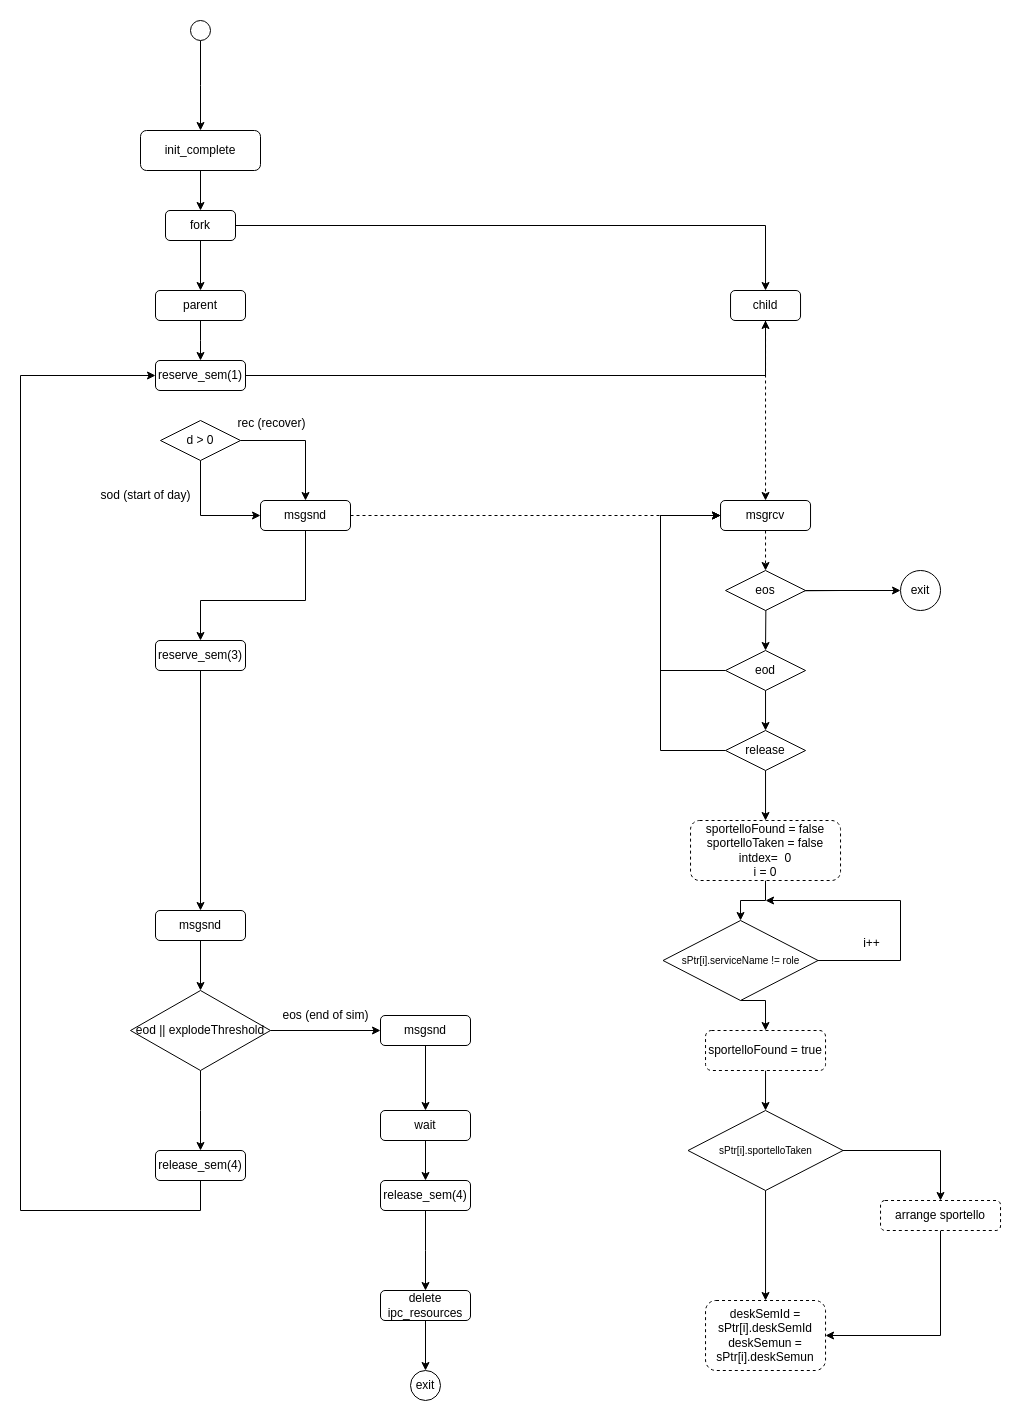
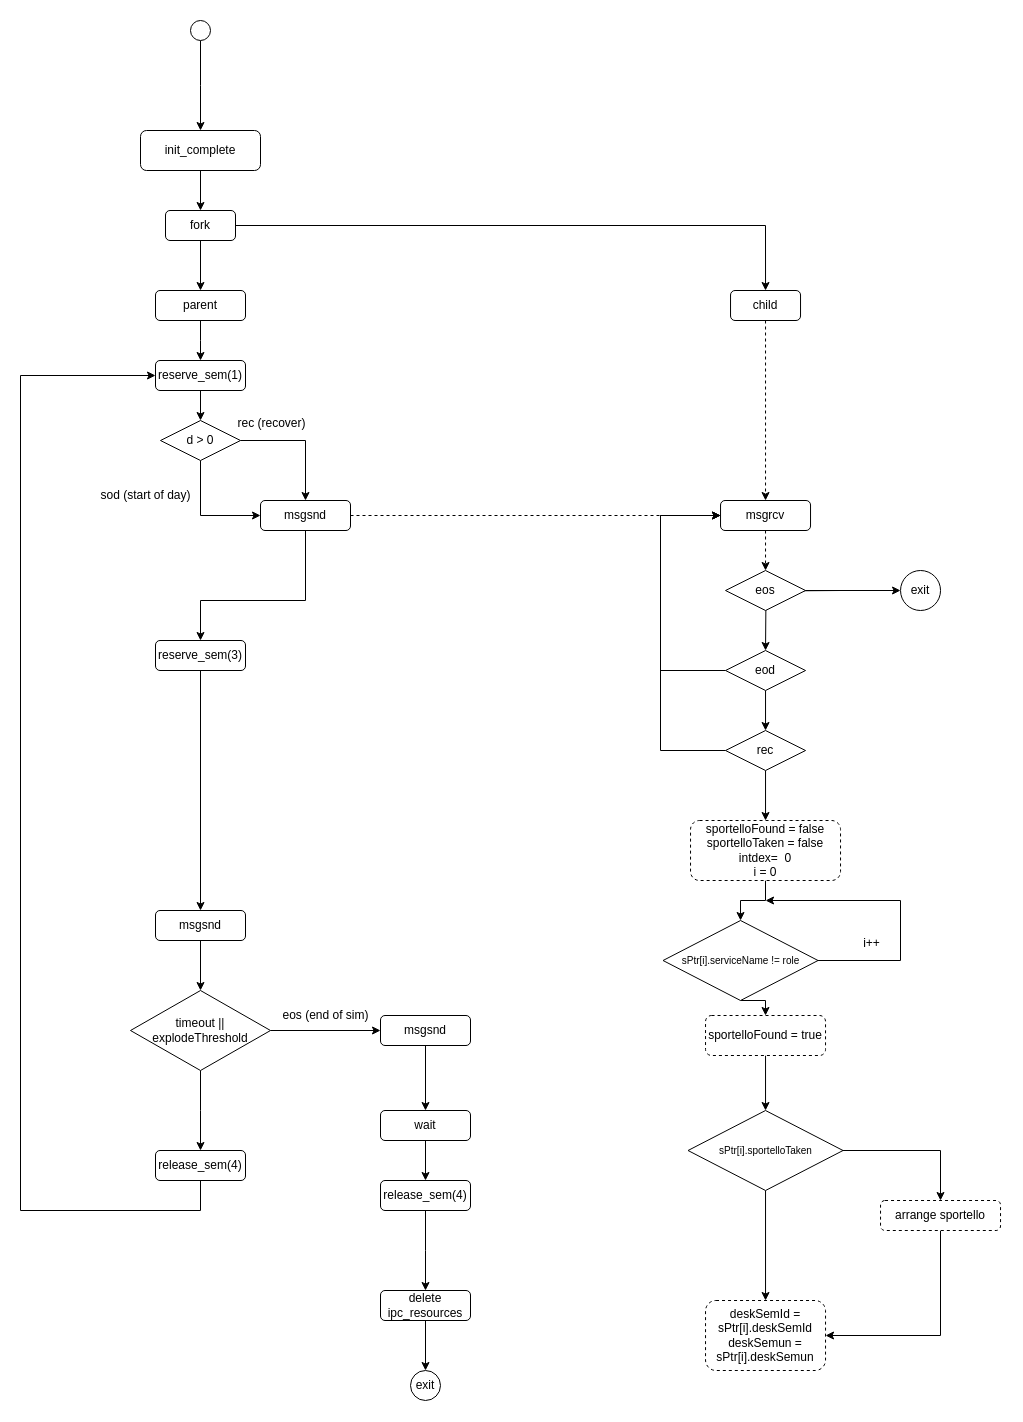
(504, 376) -> (201, 410)
(766, 751) -> (766, 751)
(201, 1031) -> (201, 1031)
(766, 1051) -> (766, 1036)
